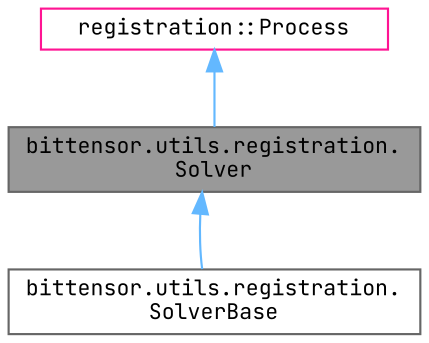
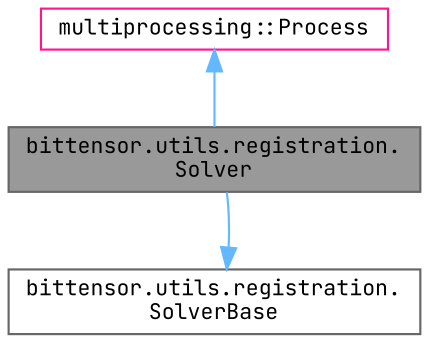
(214, 29) -> (214, 29)
(200, 241) -> (229, 220)
